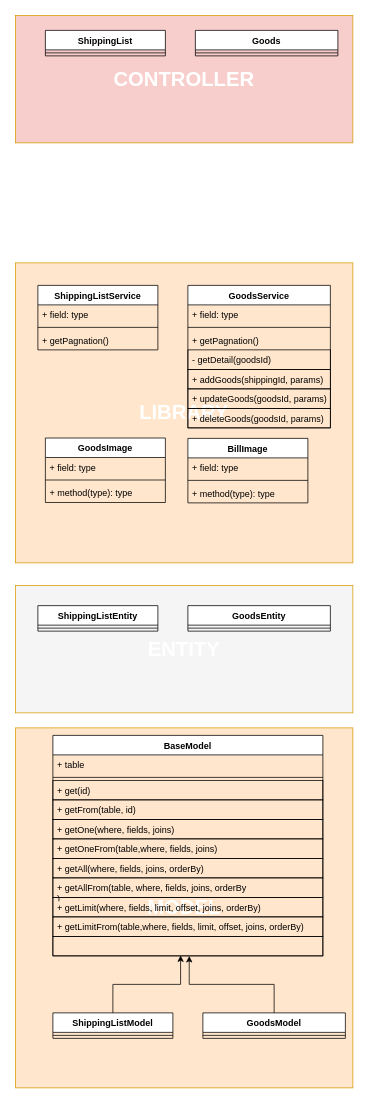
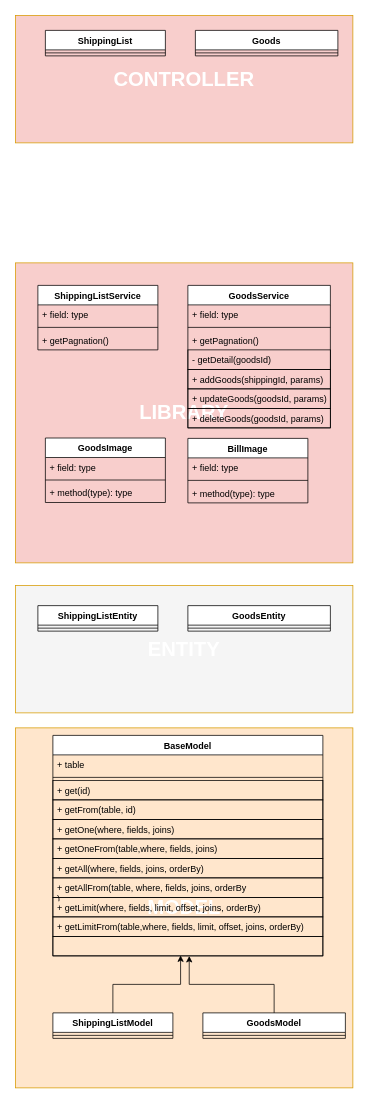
(184, 413) -> (184, 413)
